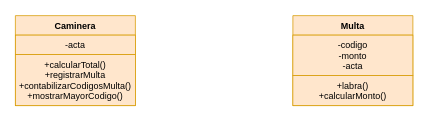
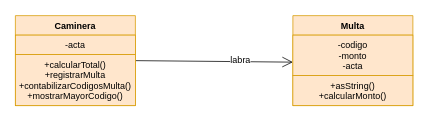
none -> (226, 61)
(353, 86) -> (353, 86)
